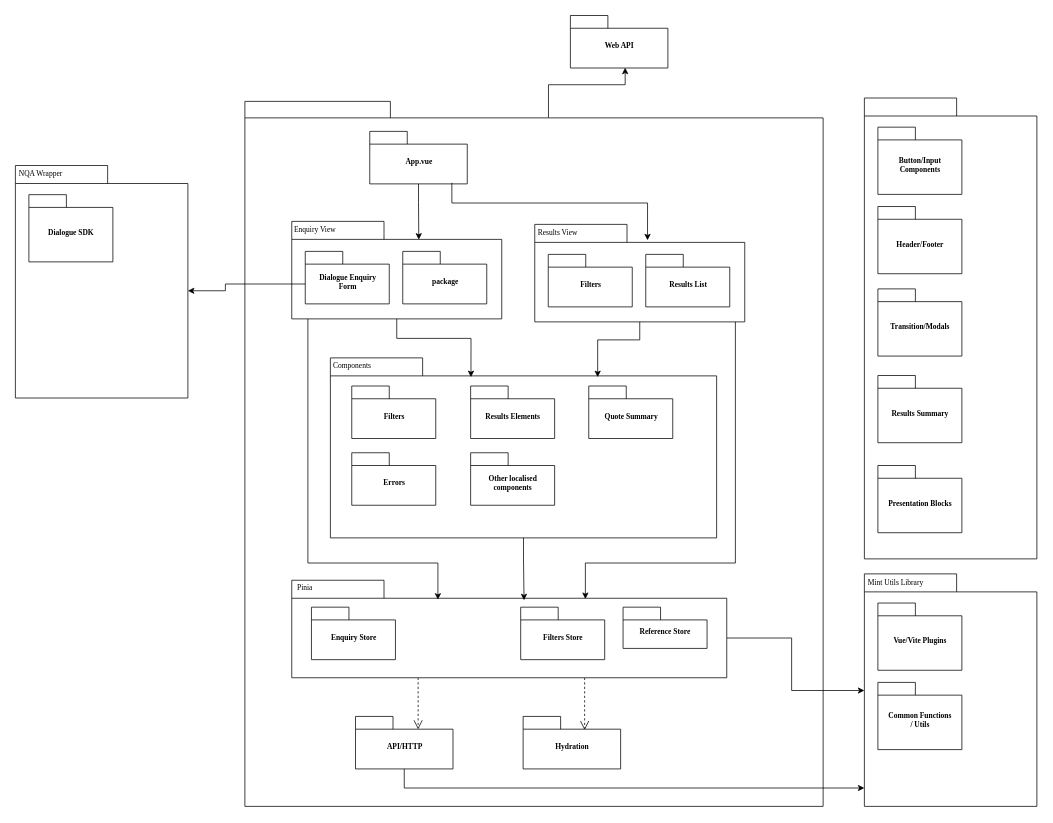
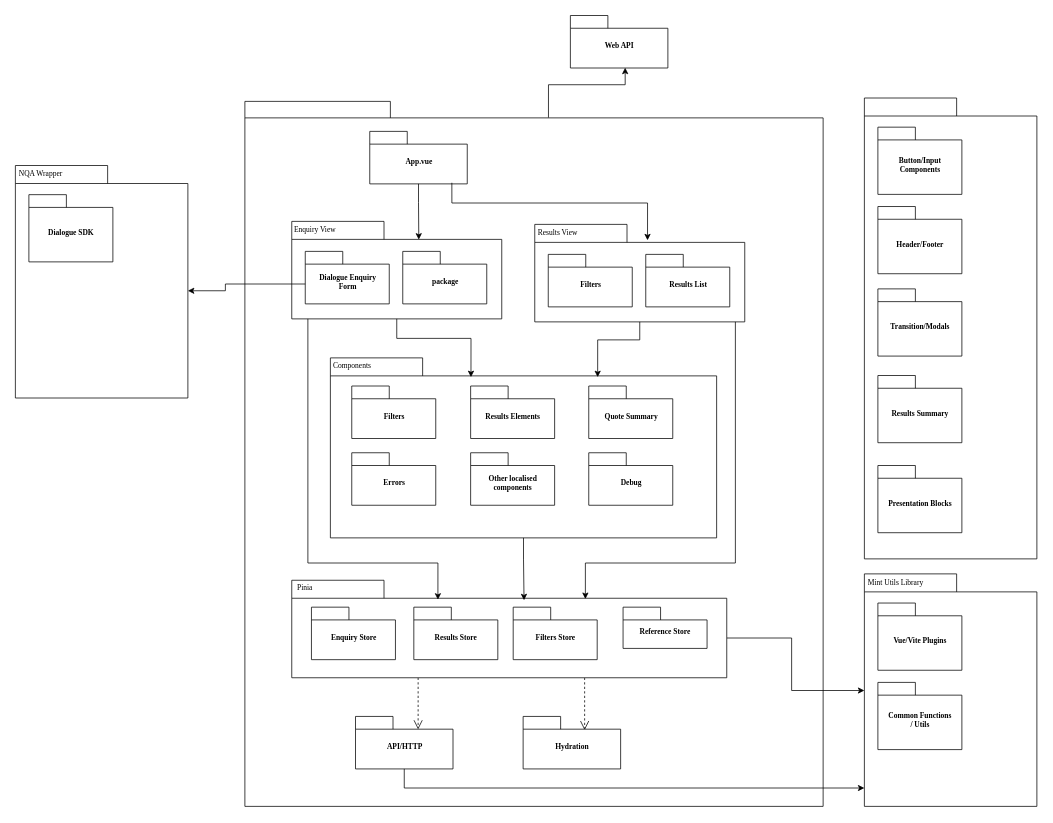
none -> (631, 479)
none -> (456, 633)
(563, 633) -> (555, 633)
